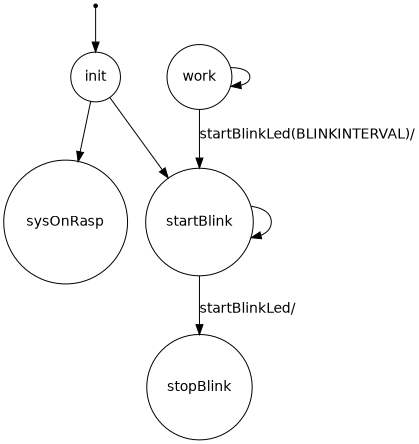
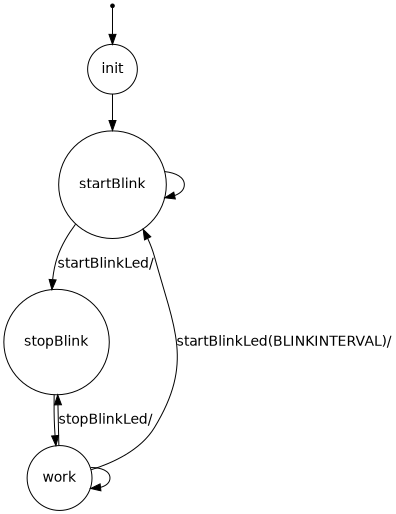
(66, 222) -> none
none -> (54, 415)
none -> (58, 425)
